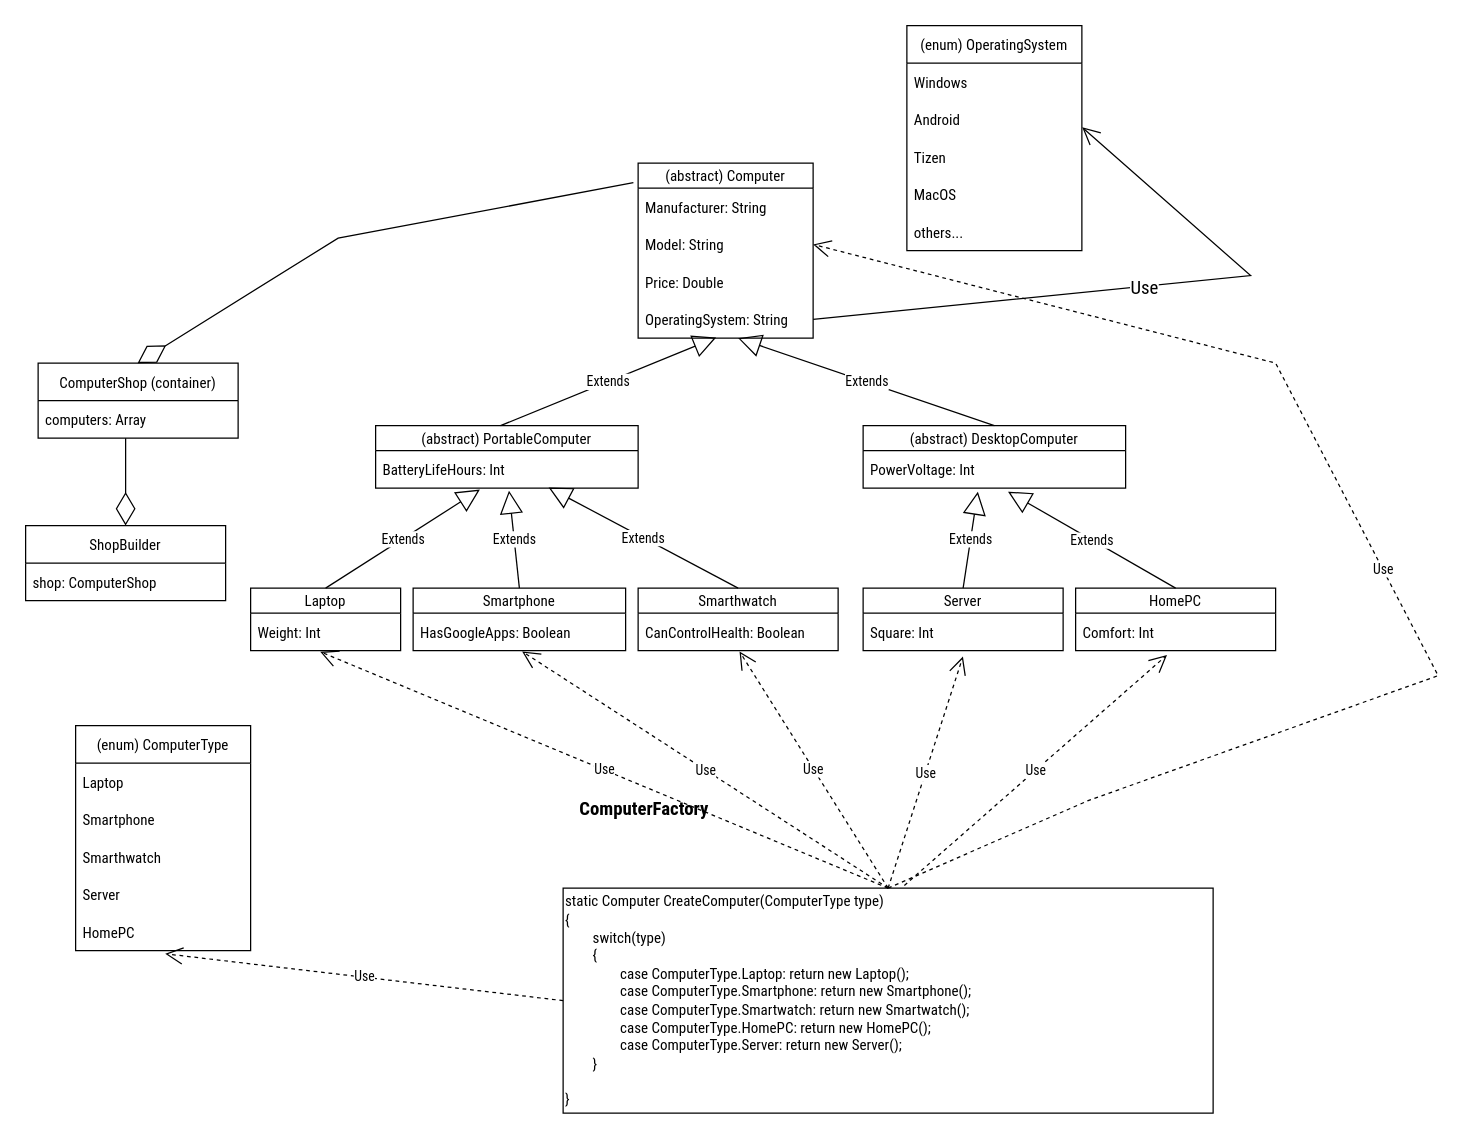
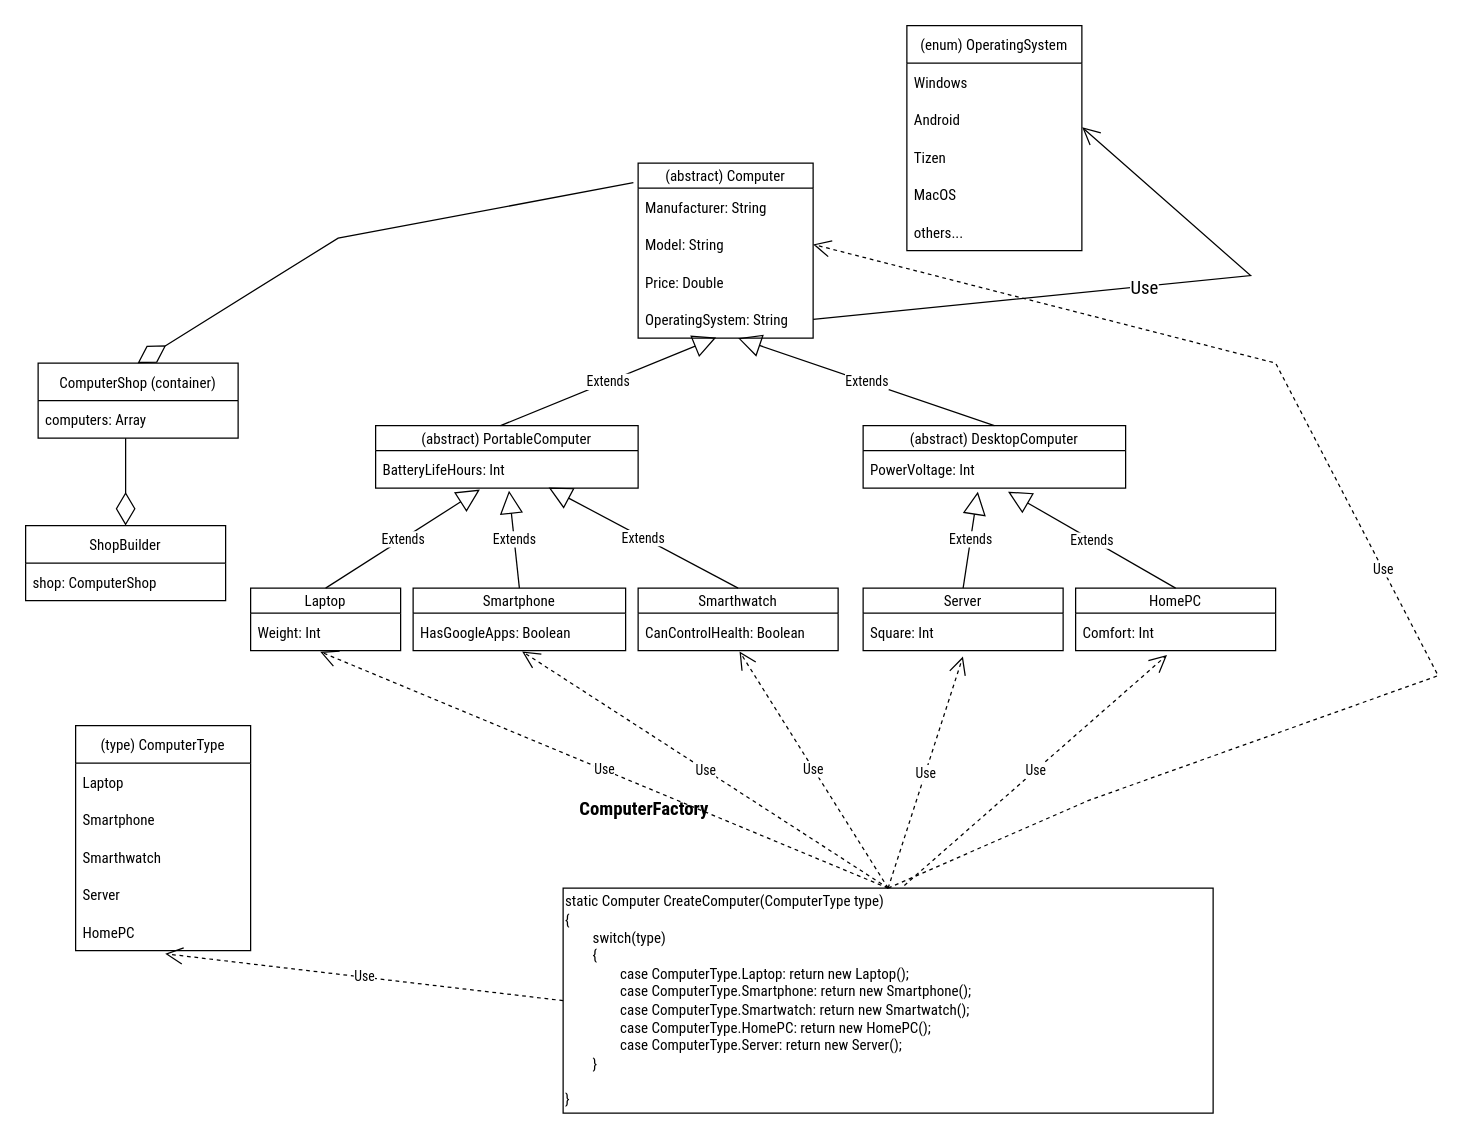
(163, 745) -> (163, 745)
